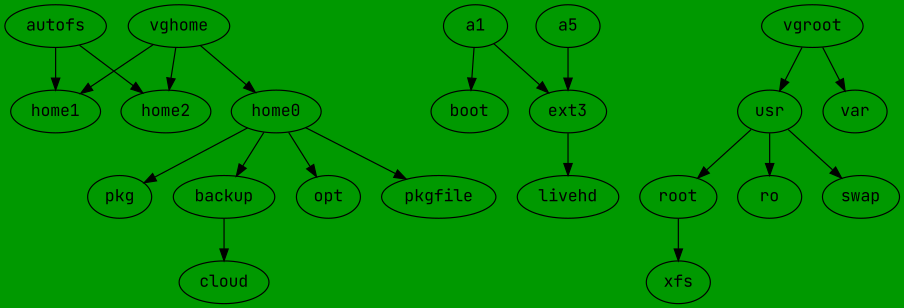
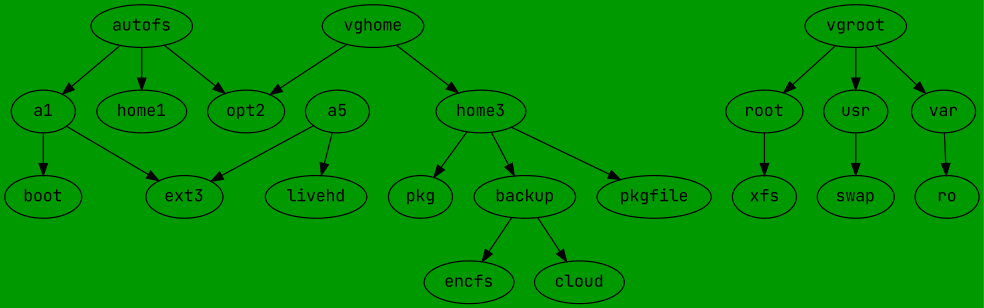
none -> (96, 66)
(122, 66) -> none
(166, 111) -> (246, 111)
(276, 111) -> (481, 111)
(568, 148) -> (328, 148)
(770, 148) -> (945, 148)
(729, 150) -> (814, 65)
(328, 197) -> none
none -> (469, 282)
